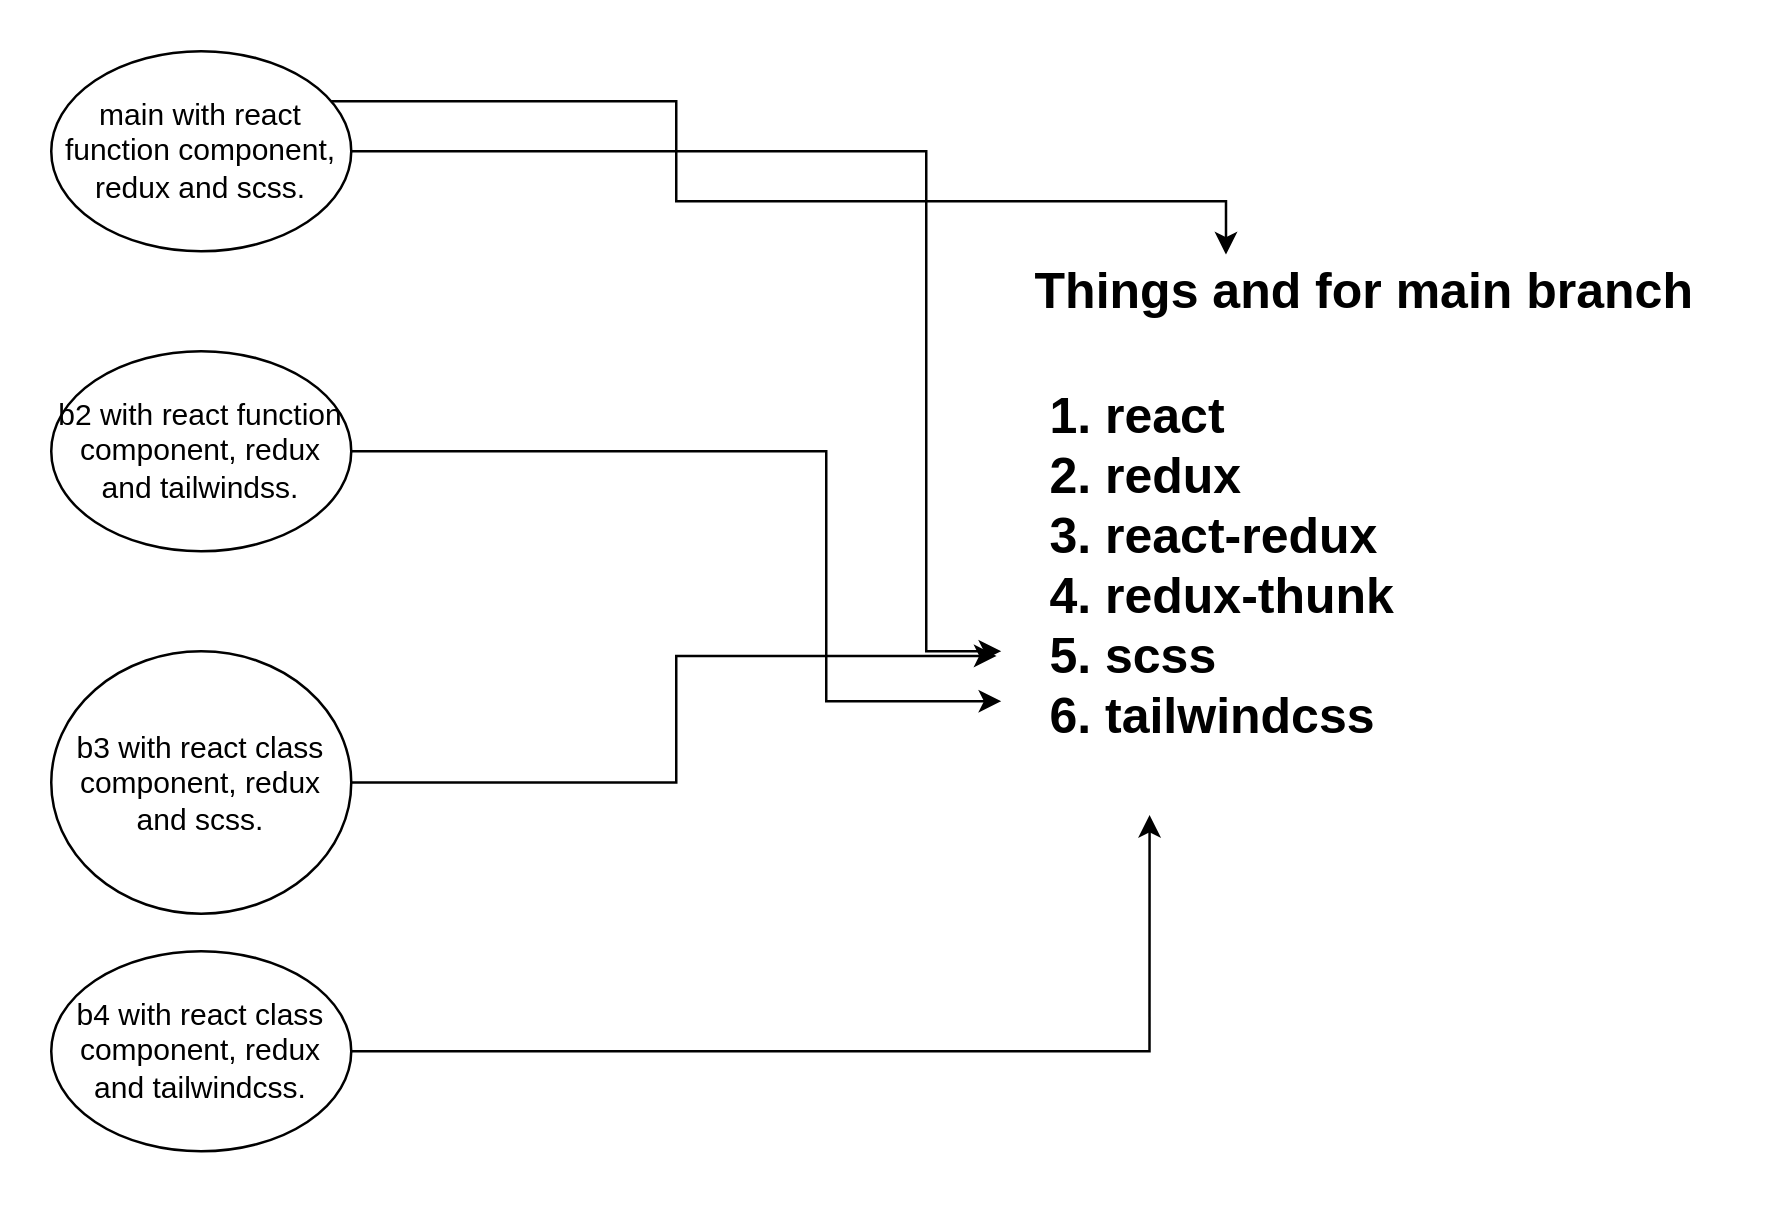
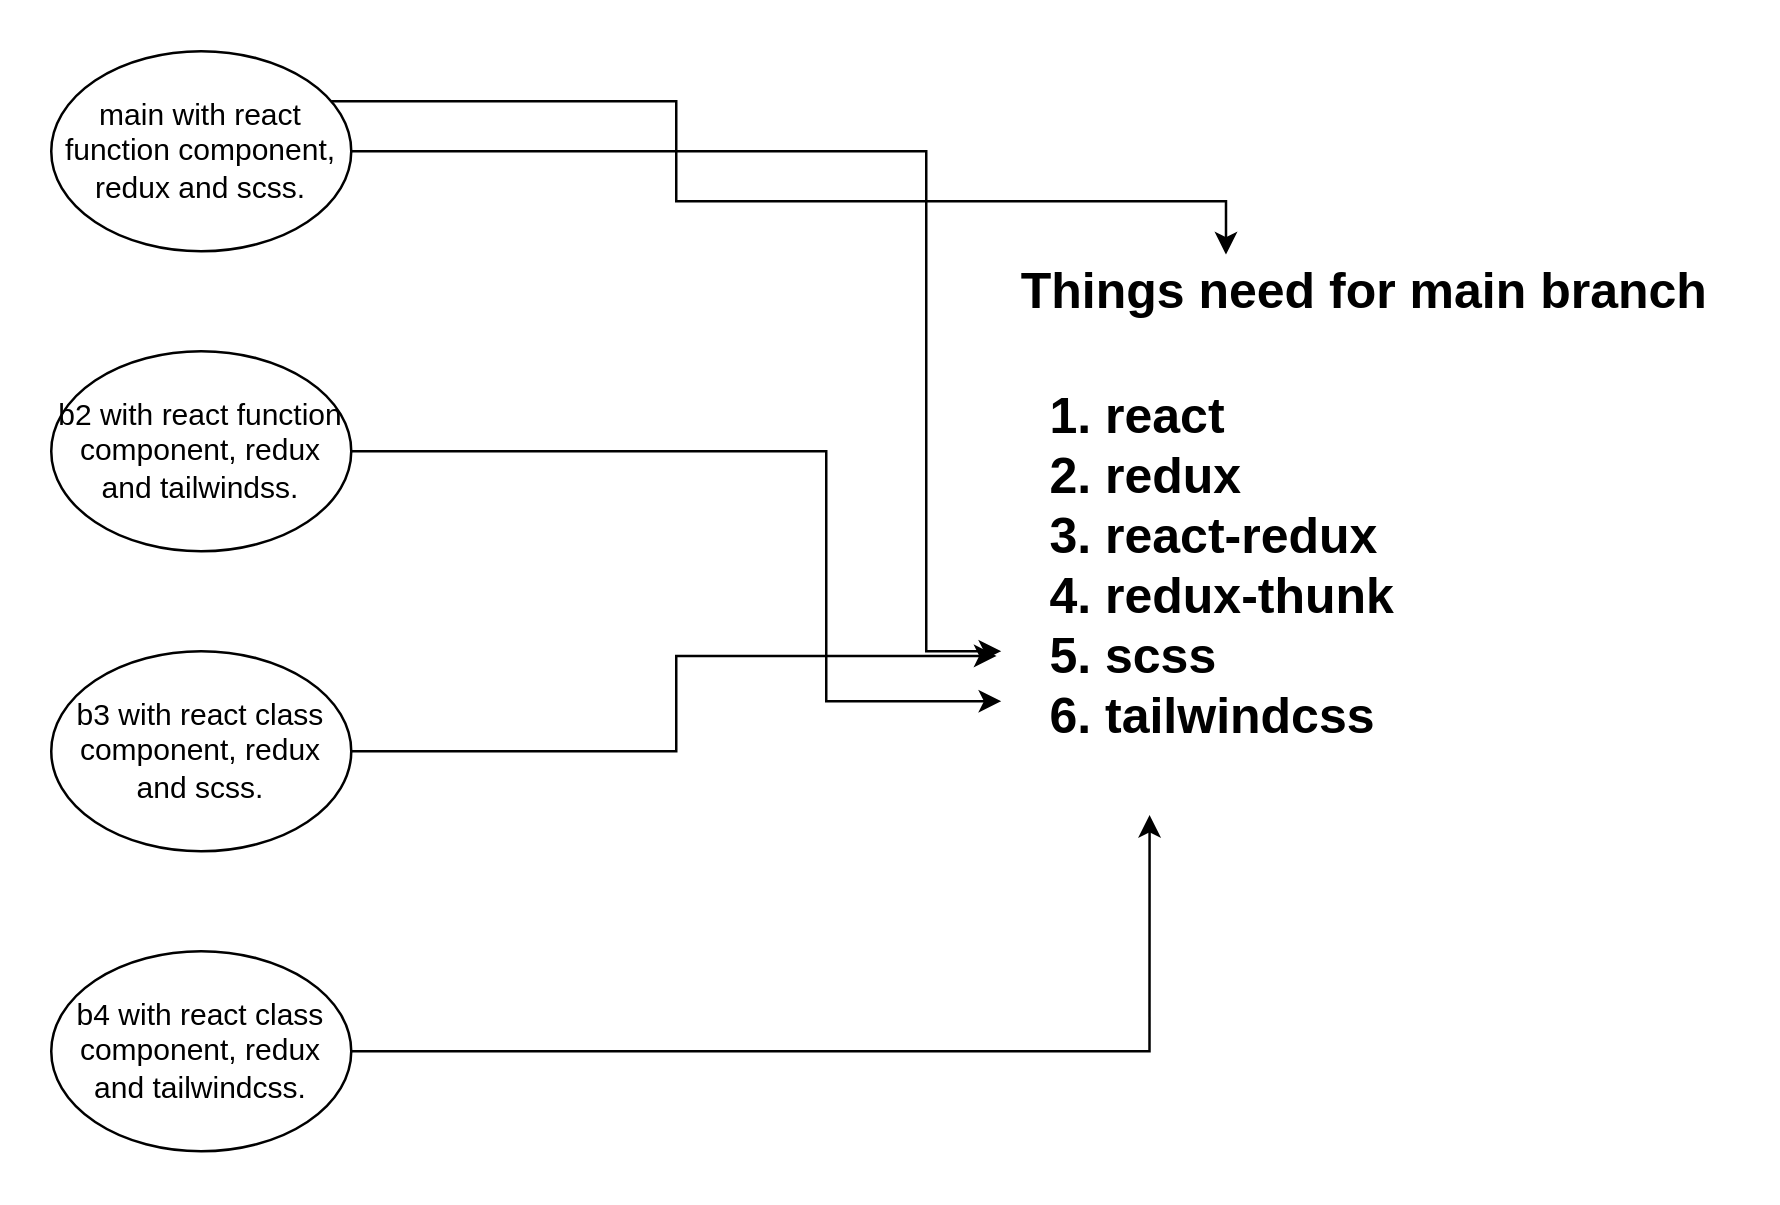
(1365, 289) -> (1365, 289)
(201, 783) -> (201, 751)
